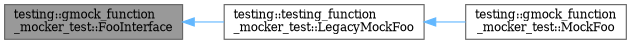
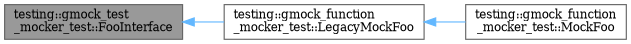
(94, 22) -> (94, 22)
(324, 22) -> (324, 22)
